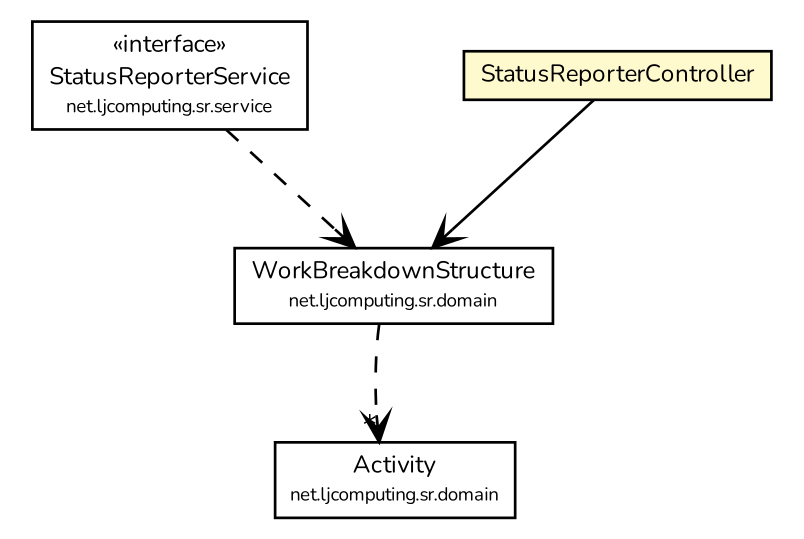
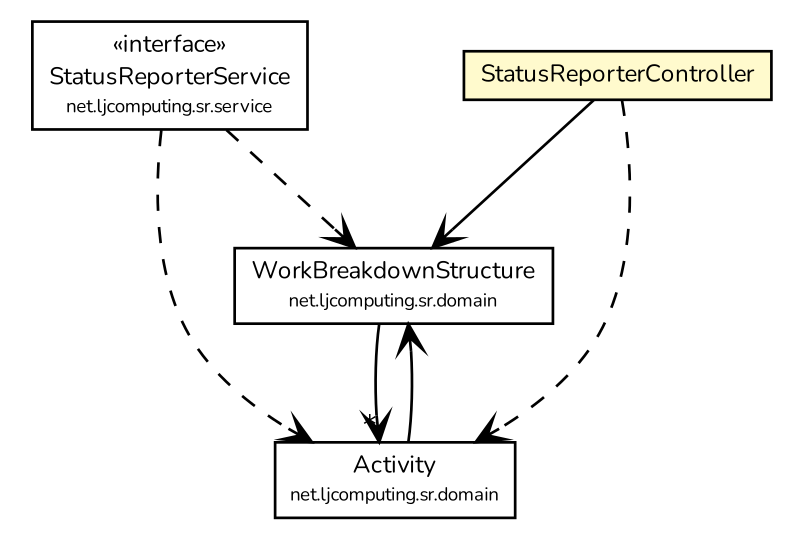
none -> (618, 287)
none -> (174, 302)
(376, 370) -> (376, 370)
none -> (412, 397)
